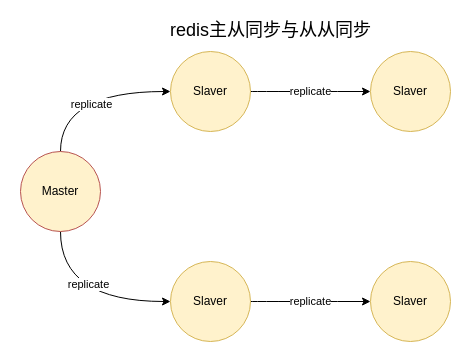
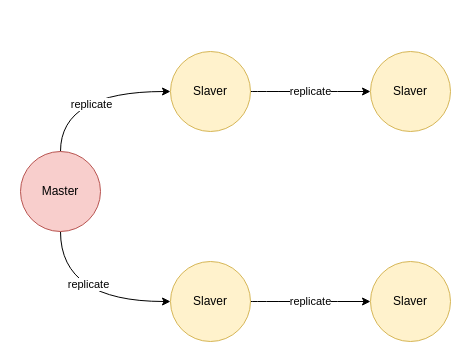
(271, 31) -> none
(61, 192) -> (61, 192)
